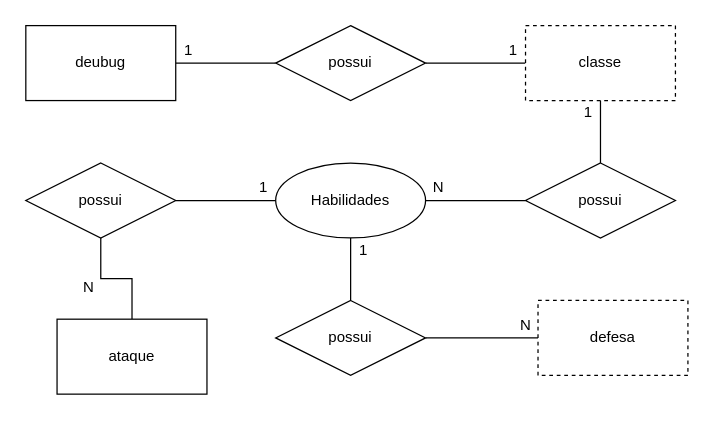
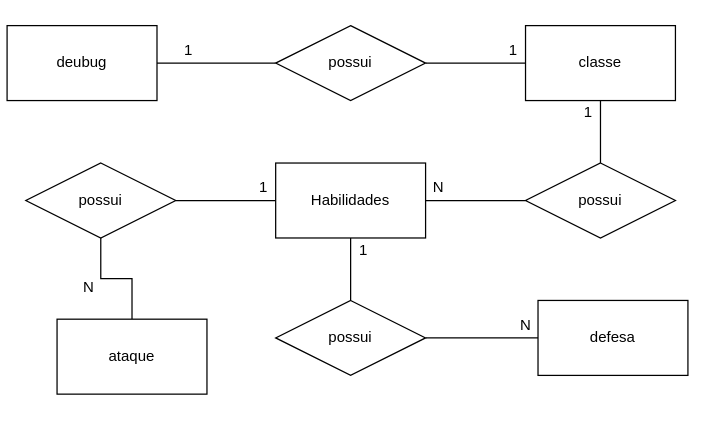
(101, 63) -> (82, 63)
(601, 63) -> (601, 63)
(351, 201) -> (351, 201)
(613, 338) -> (613, 338)
